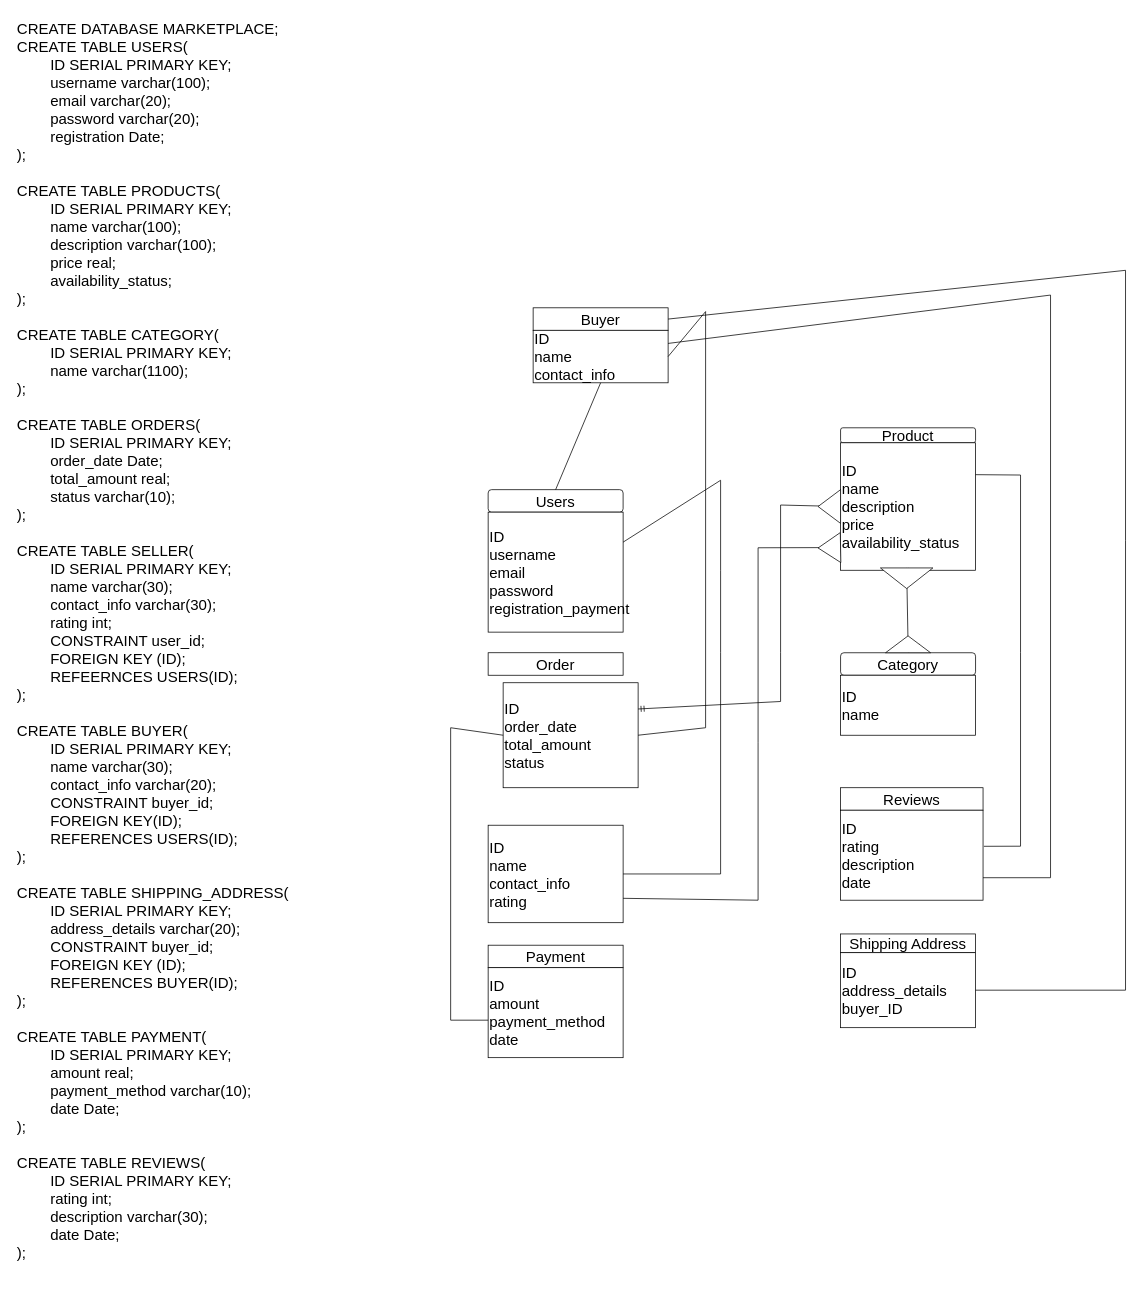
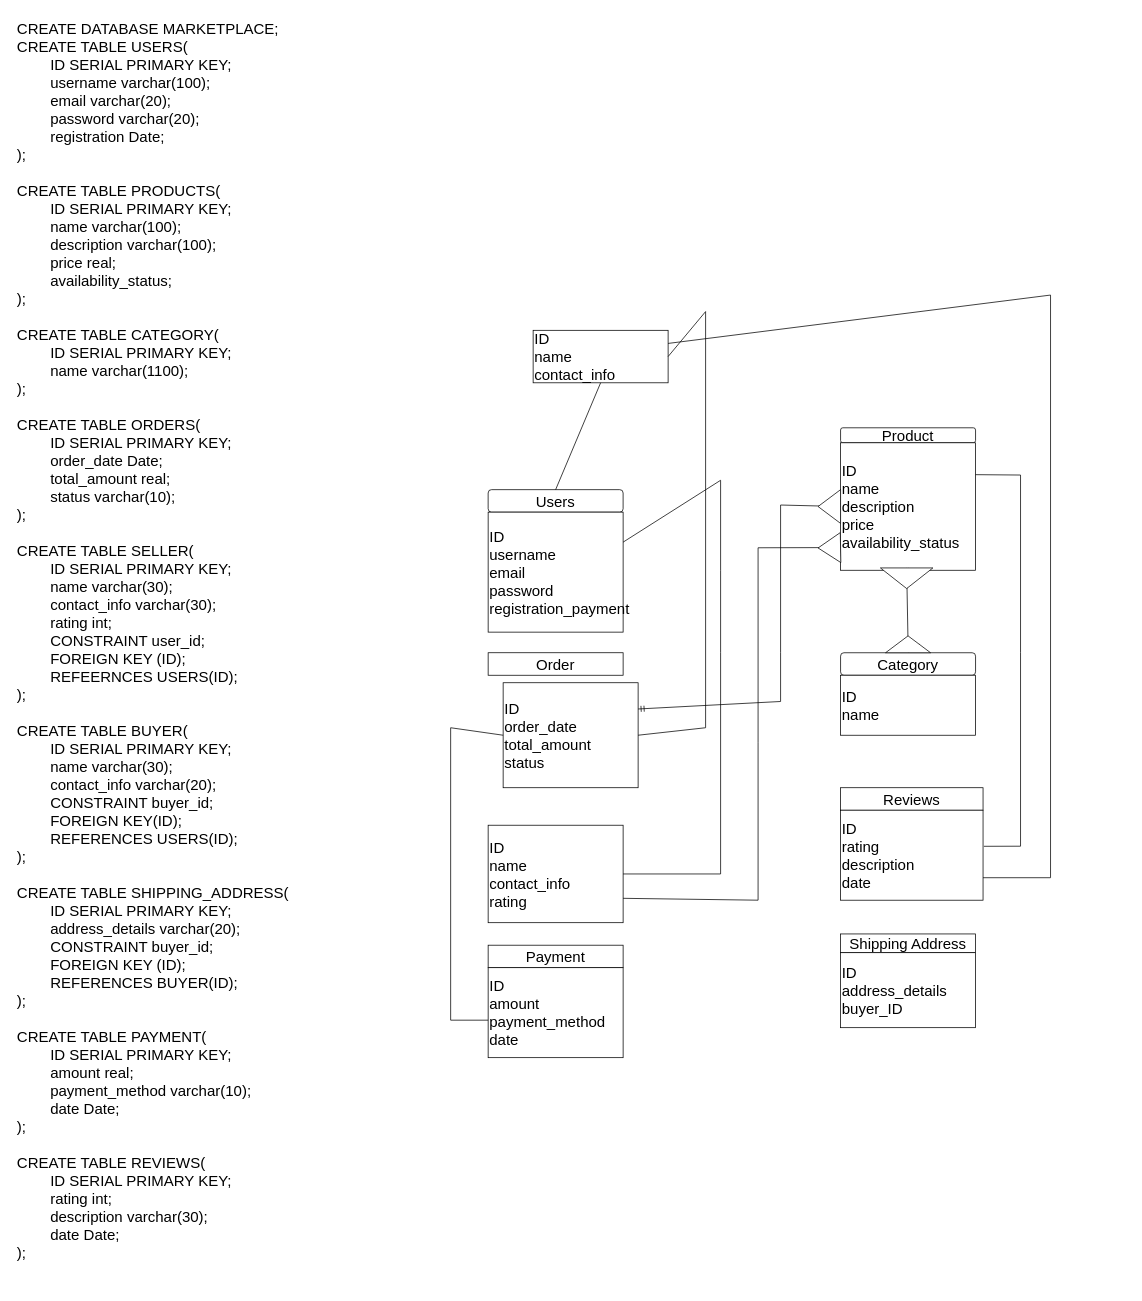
(600, 319) -> none
(1125, 495) -> none
